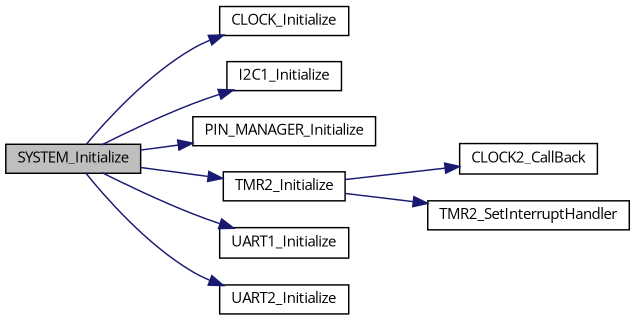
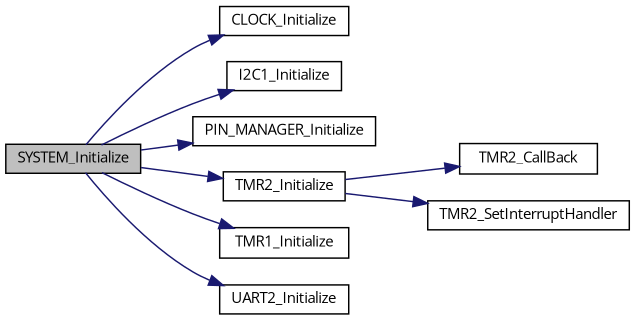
(529, 159) -> (529, 159)
(284, 243) -> (284, 243)
